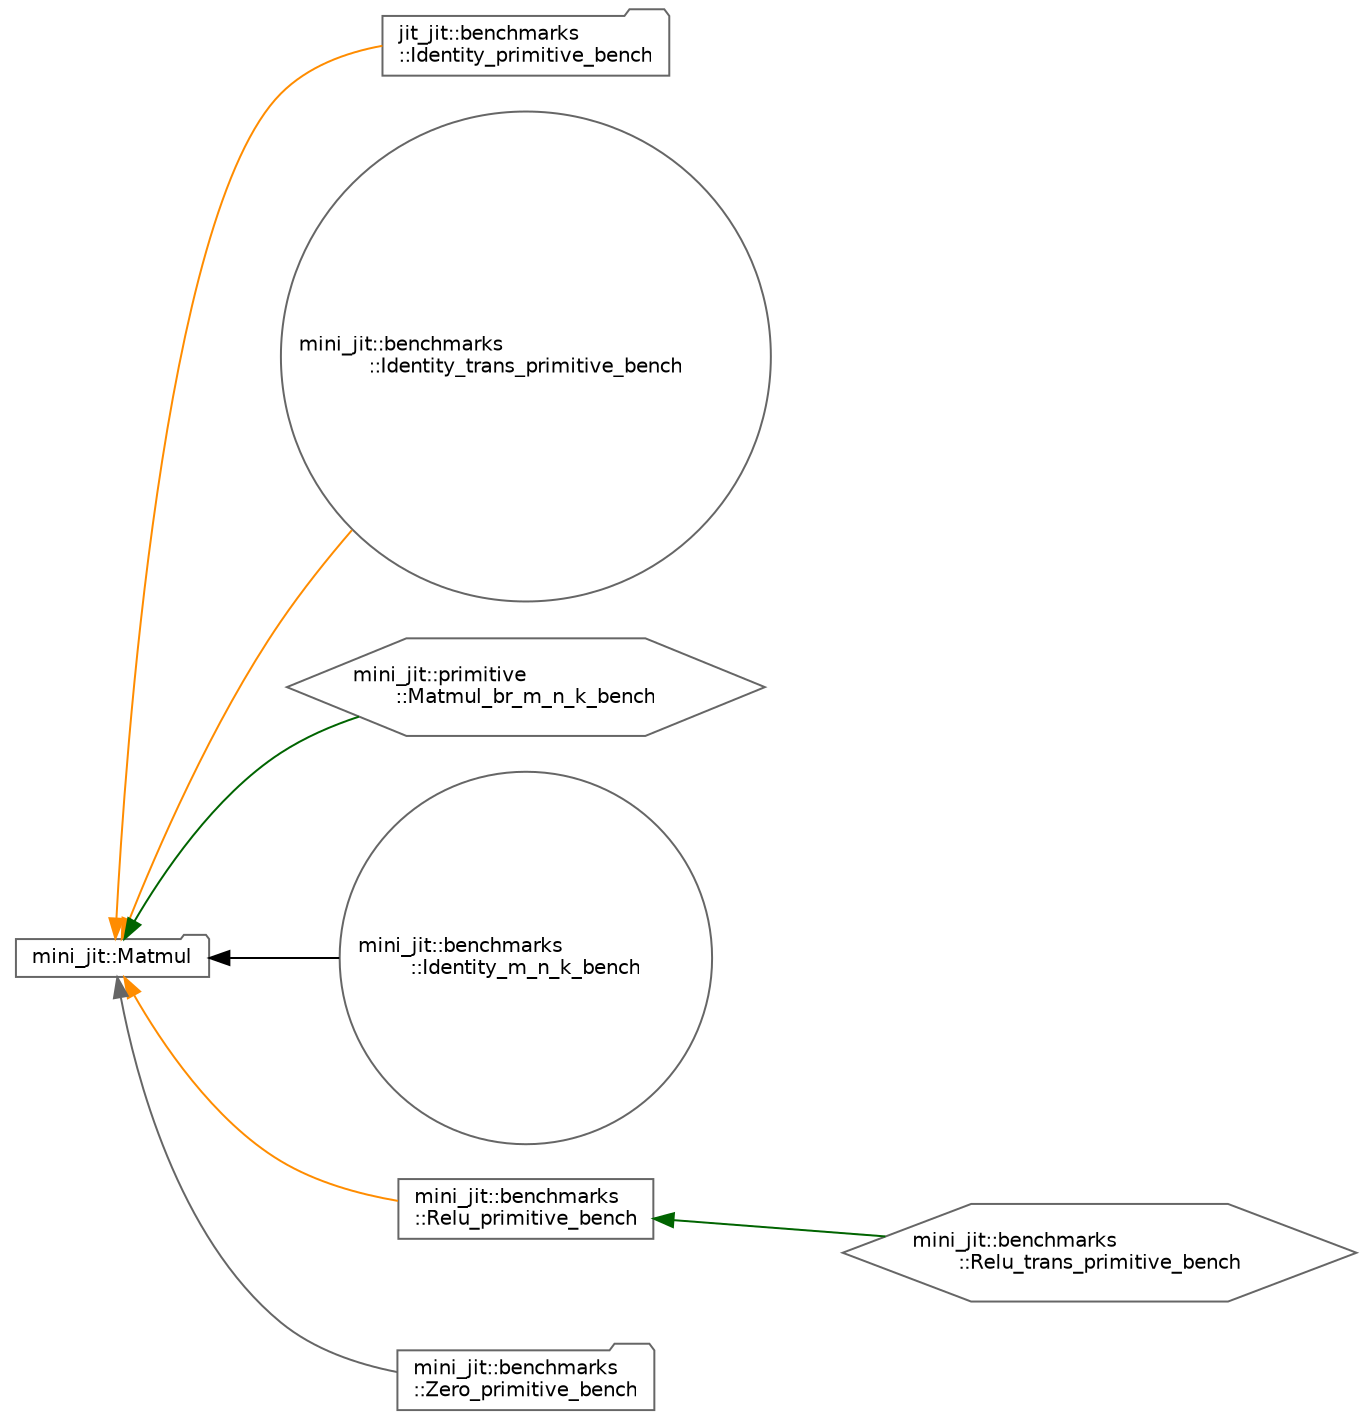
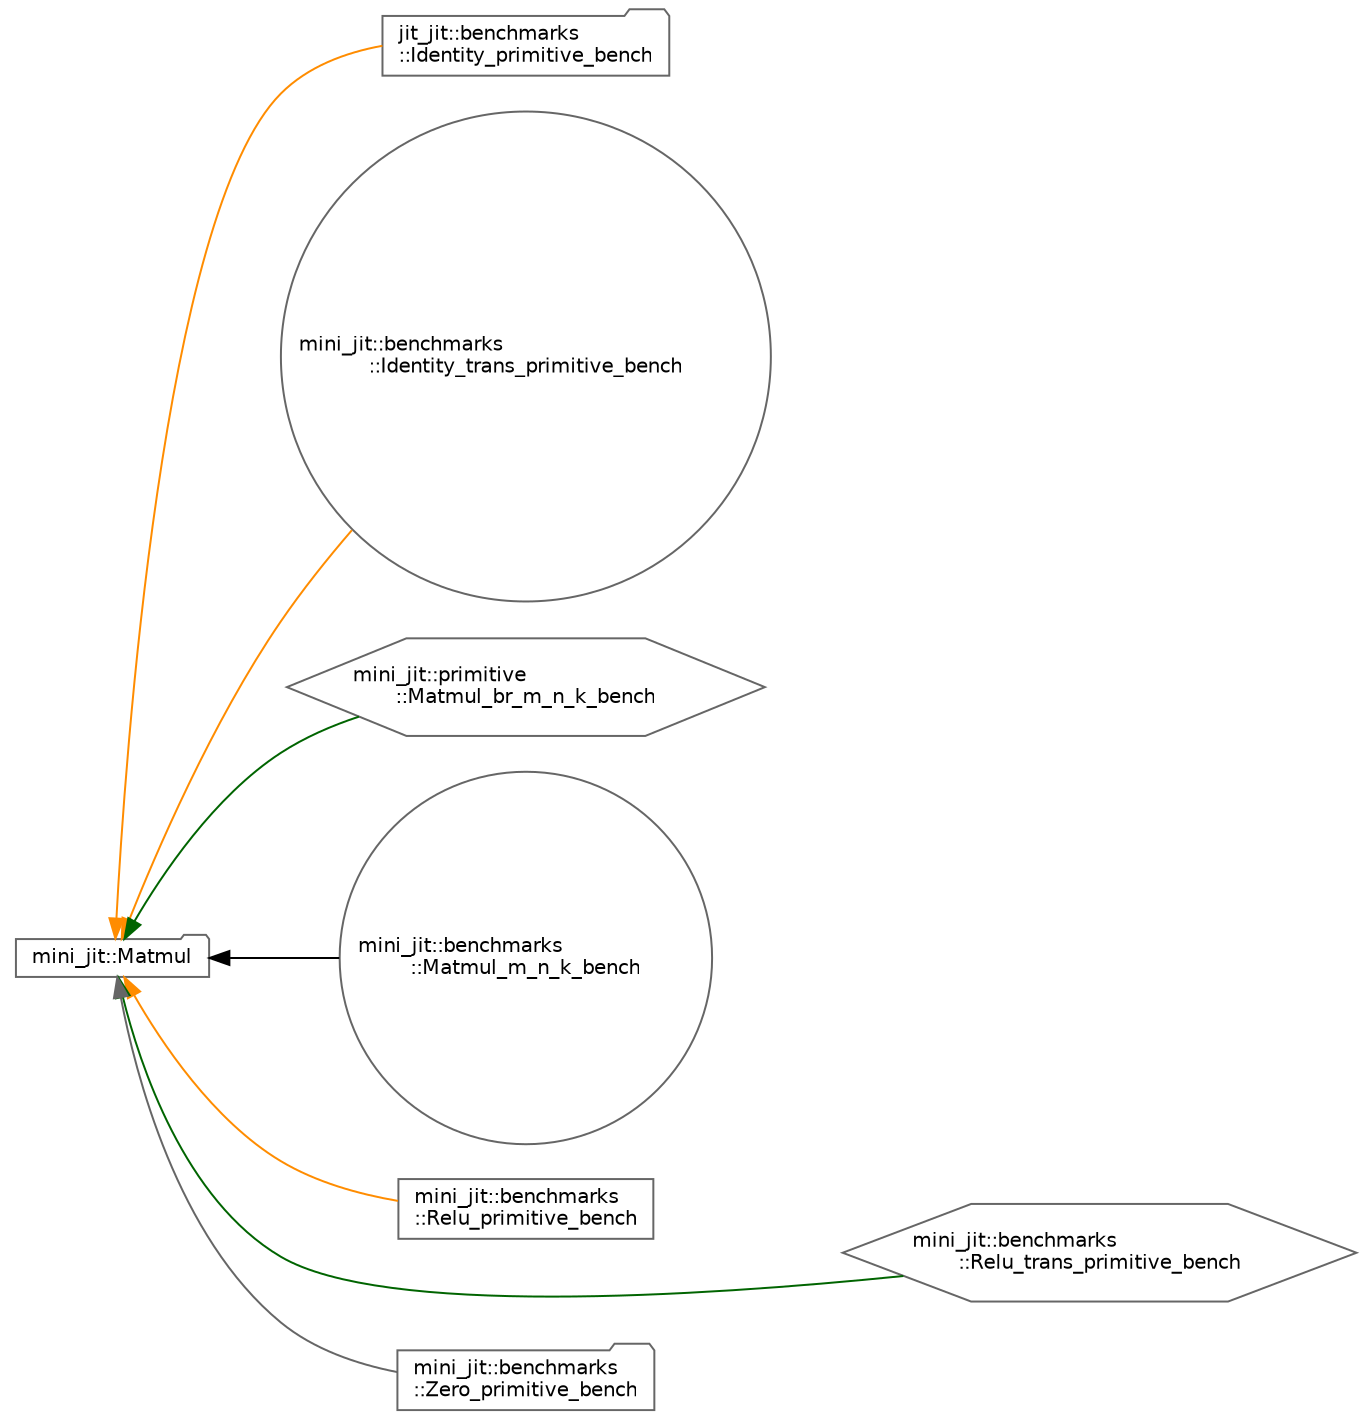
(526, 958) -> (526, 958)
(780, 1228) -> (435, 1292)
